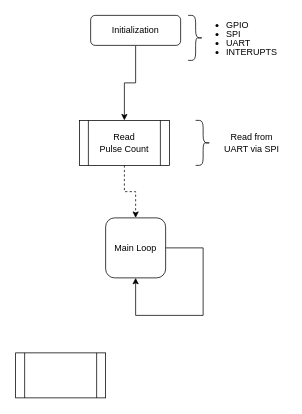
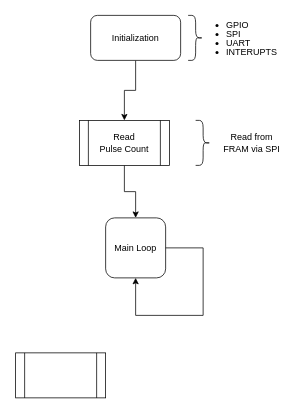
(135, 30) -> (135, 38)
(252, 143) -> (252, 143)
(127, 192) -> (127, 192)
